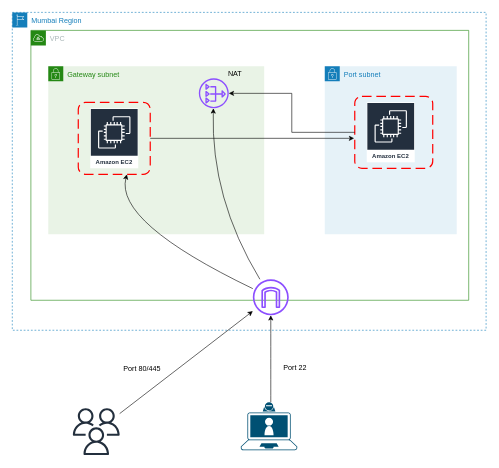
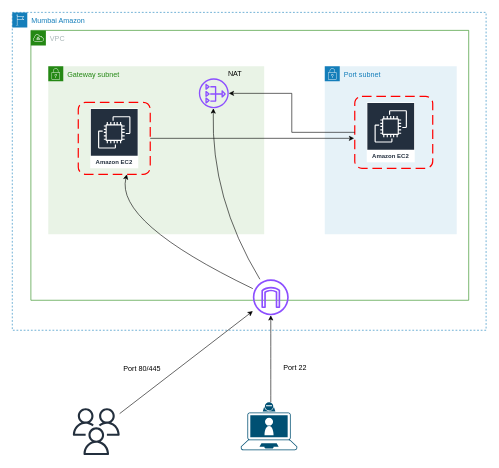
(55, 21) -> (56, 21)
